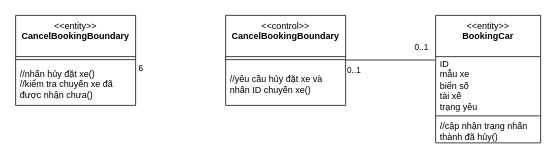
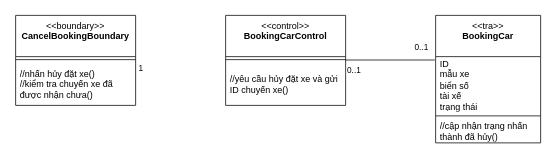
(75, 31) -> (75, 31)
(285, 31) -> (285, 31)
(488, 31) -> (488, 31)
(141, 68) -> (141, 68)
(286, 84) -> (286, 84)
(461, 85) -> (463, 85)
